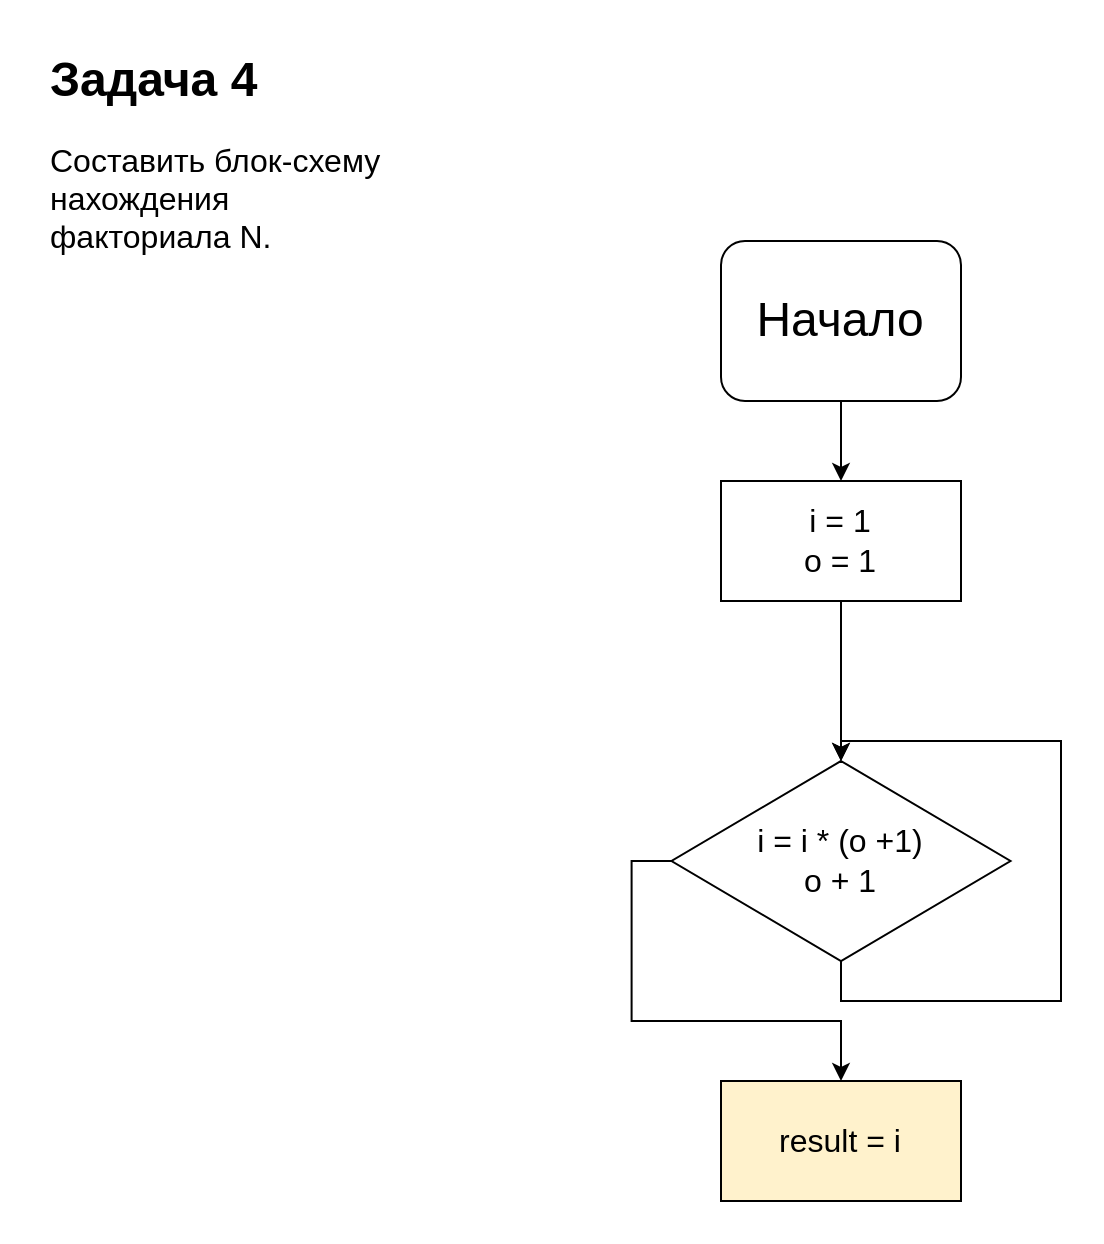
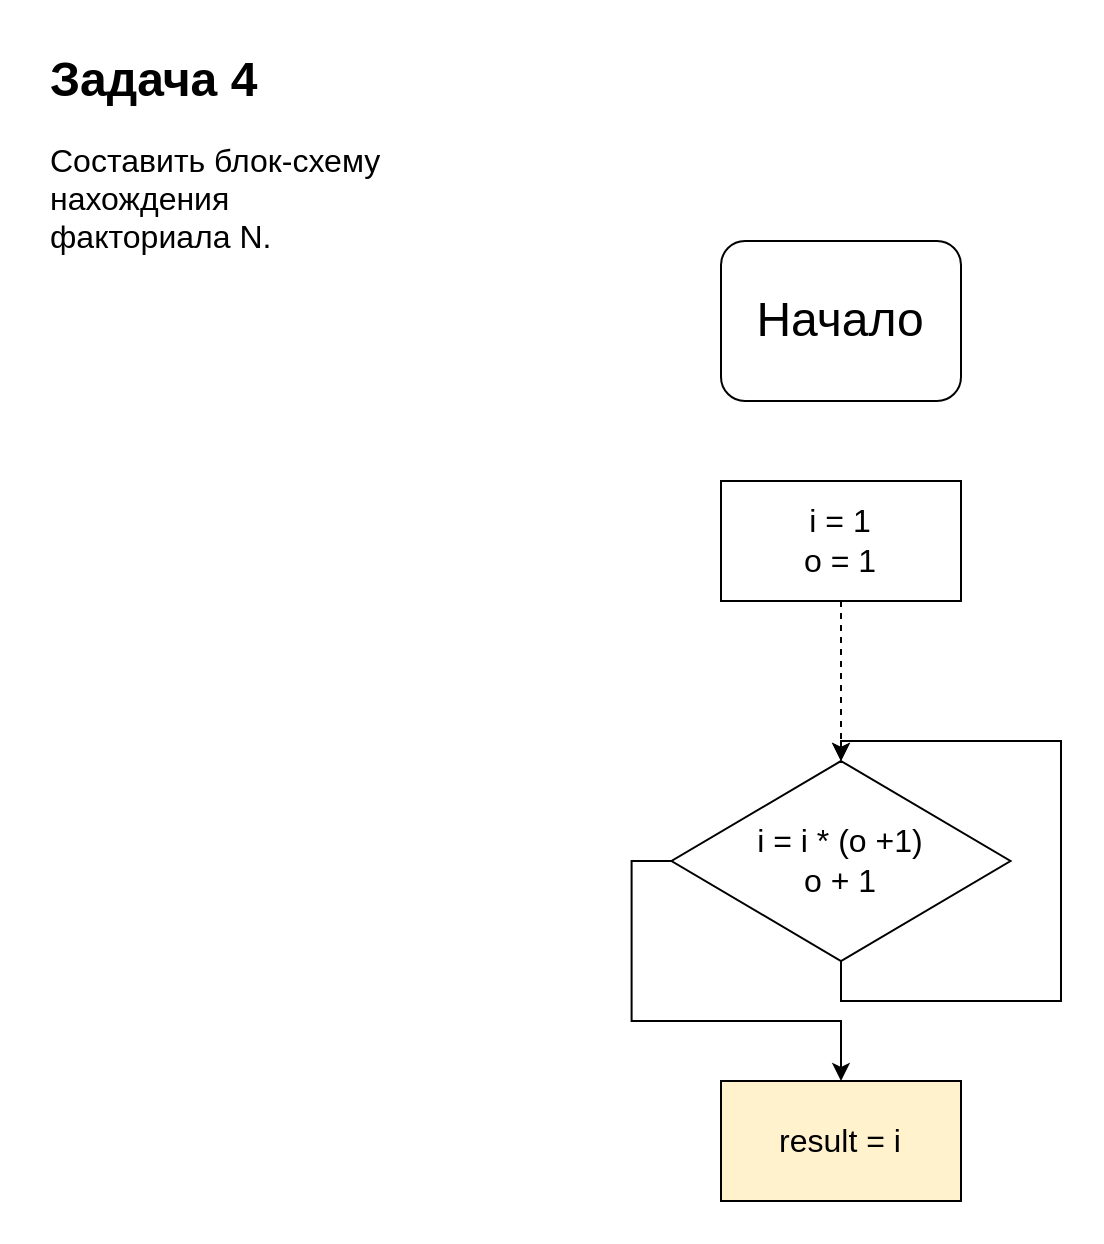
(841, 434) -> none
(841, 671) -> (841, 671)
